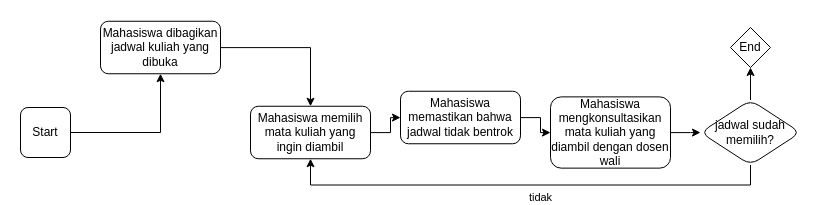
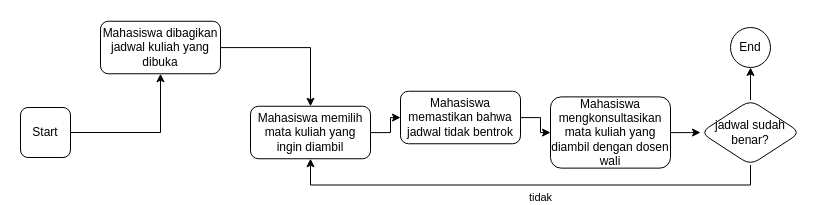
(751, 48) -> (751, 48)
(751, 133) -> (751, 133)
